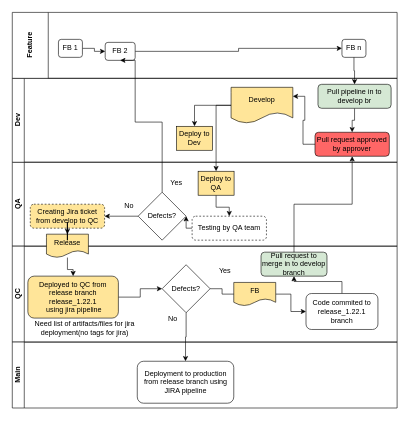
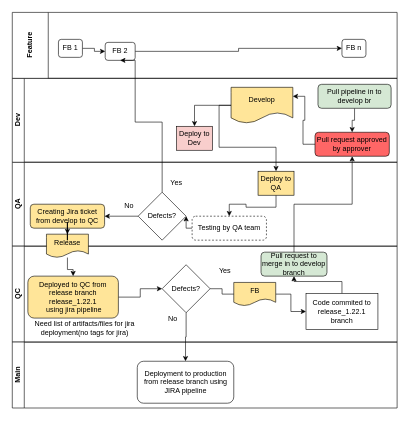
(355, 74) -> none
(195, 138) -> (195, 138)
(216, 183) -> (276, 183)
(68, 216) -> (68, 216)
(342, 312) -> (342, 312)
